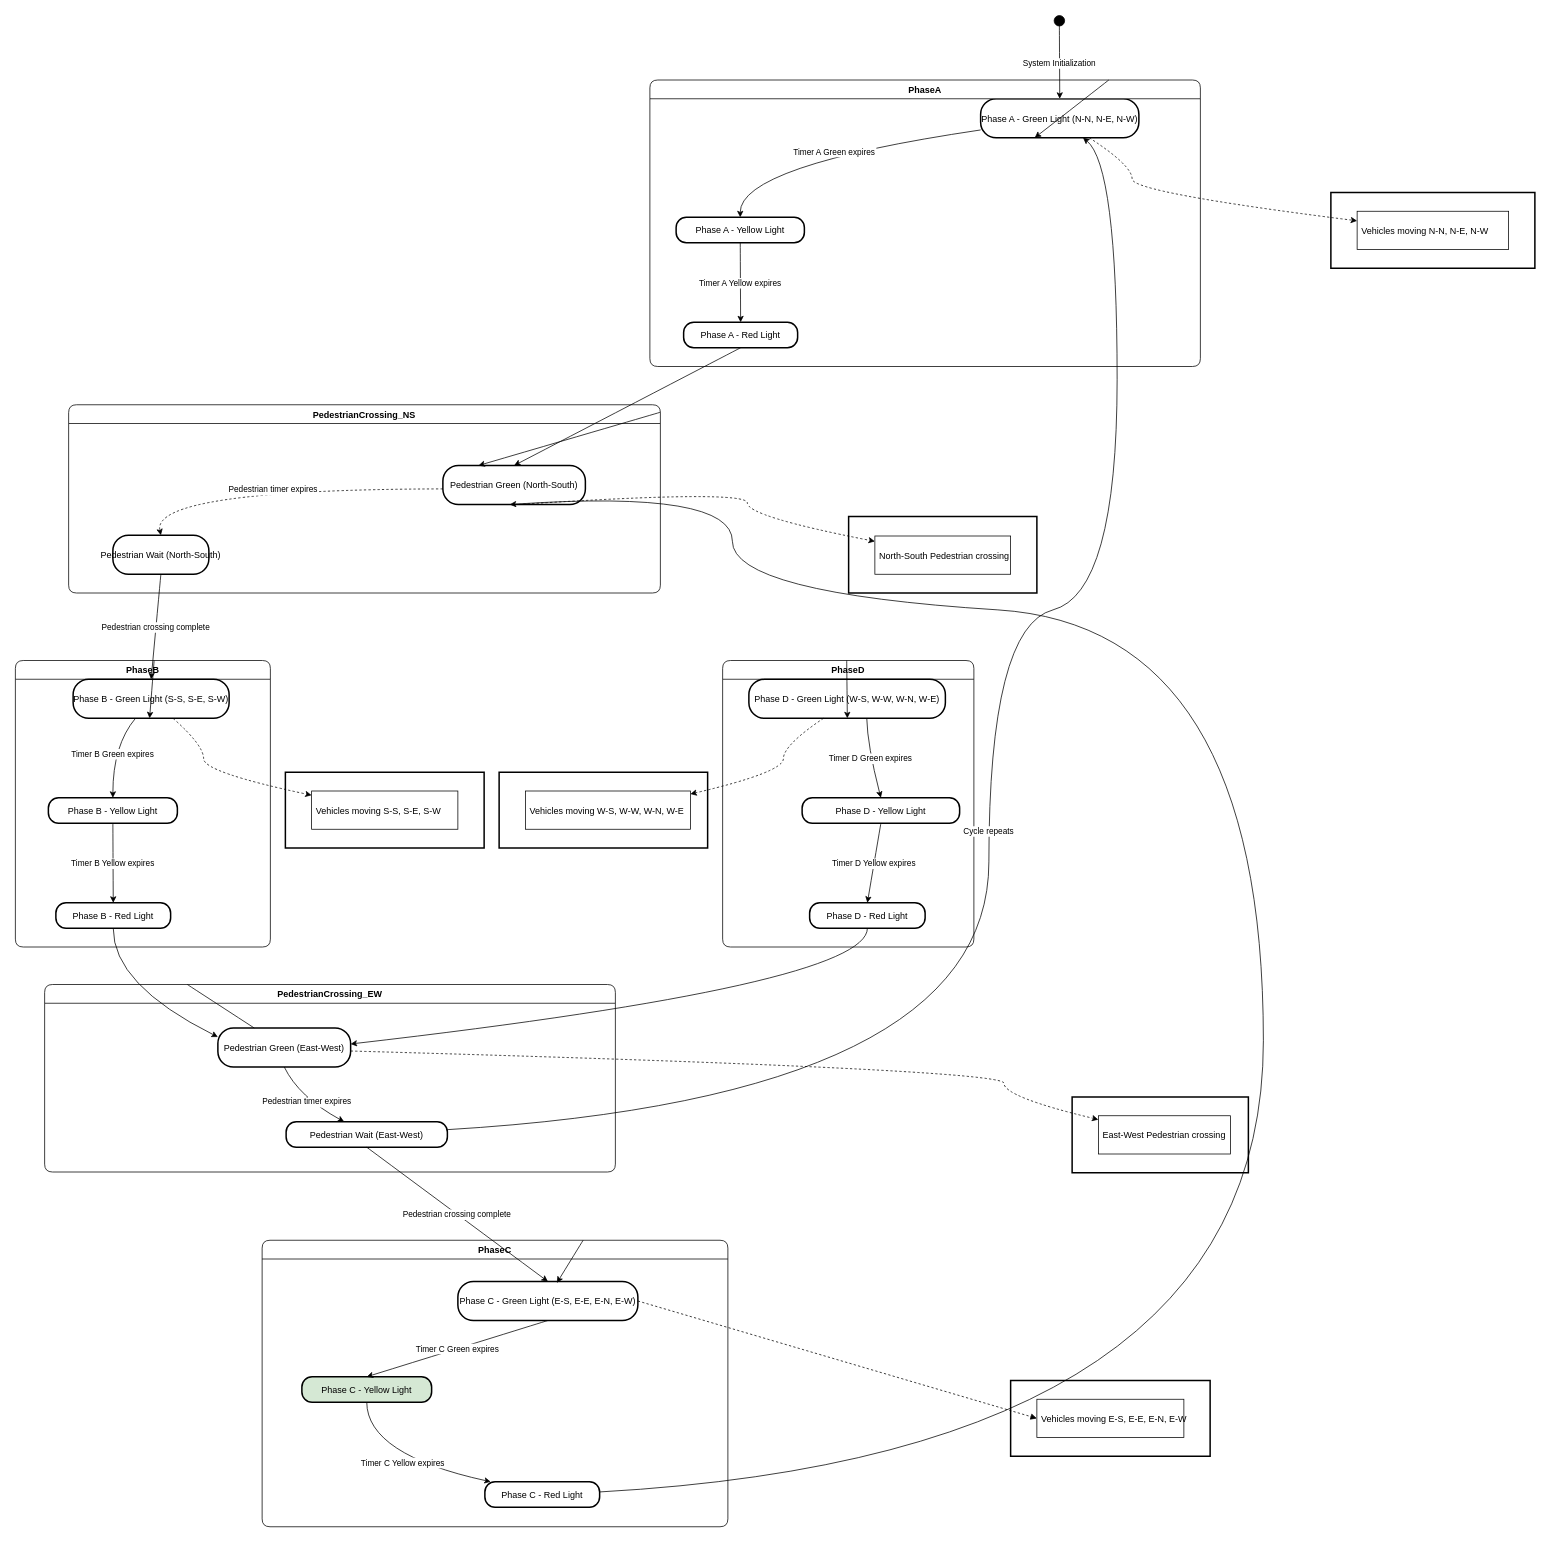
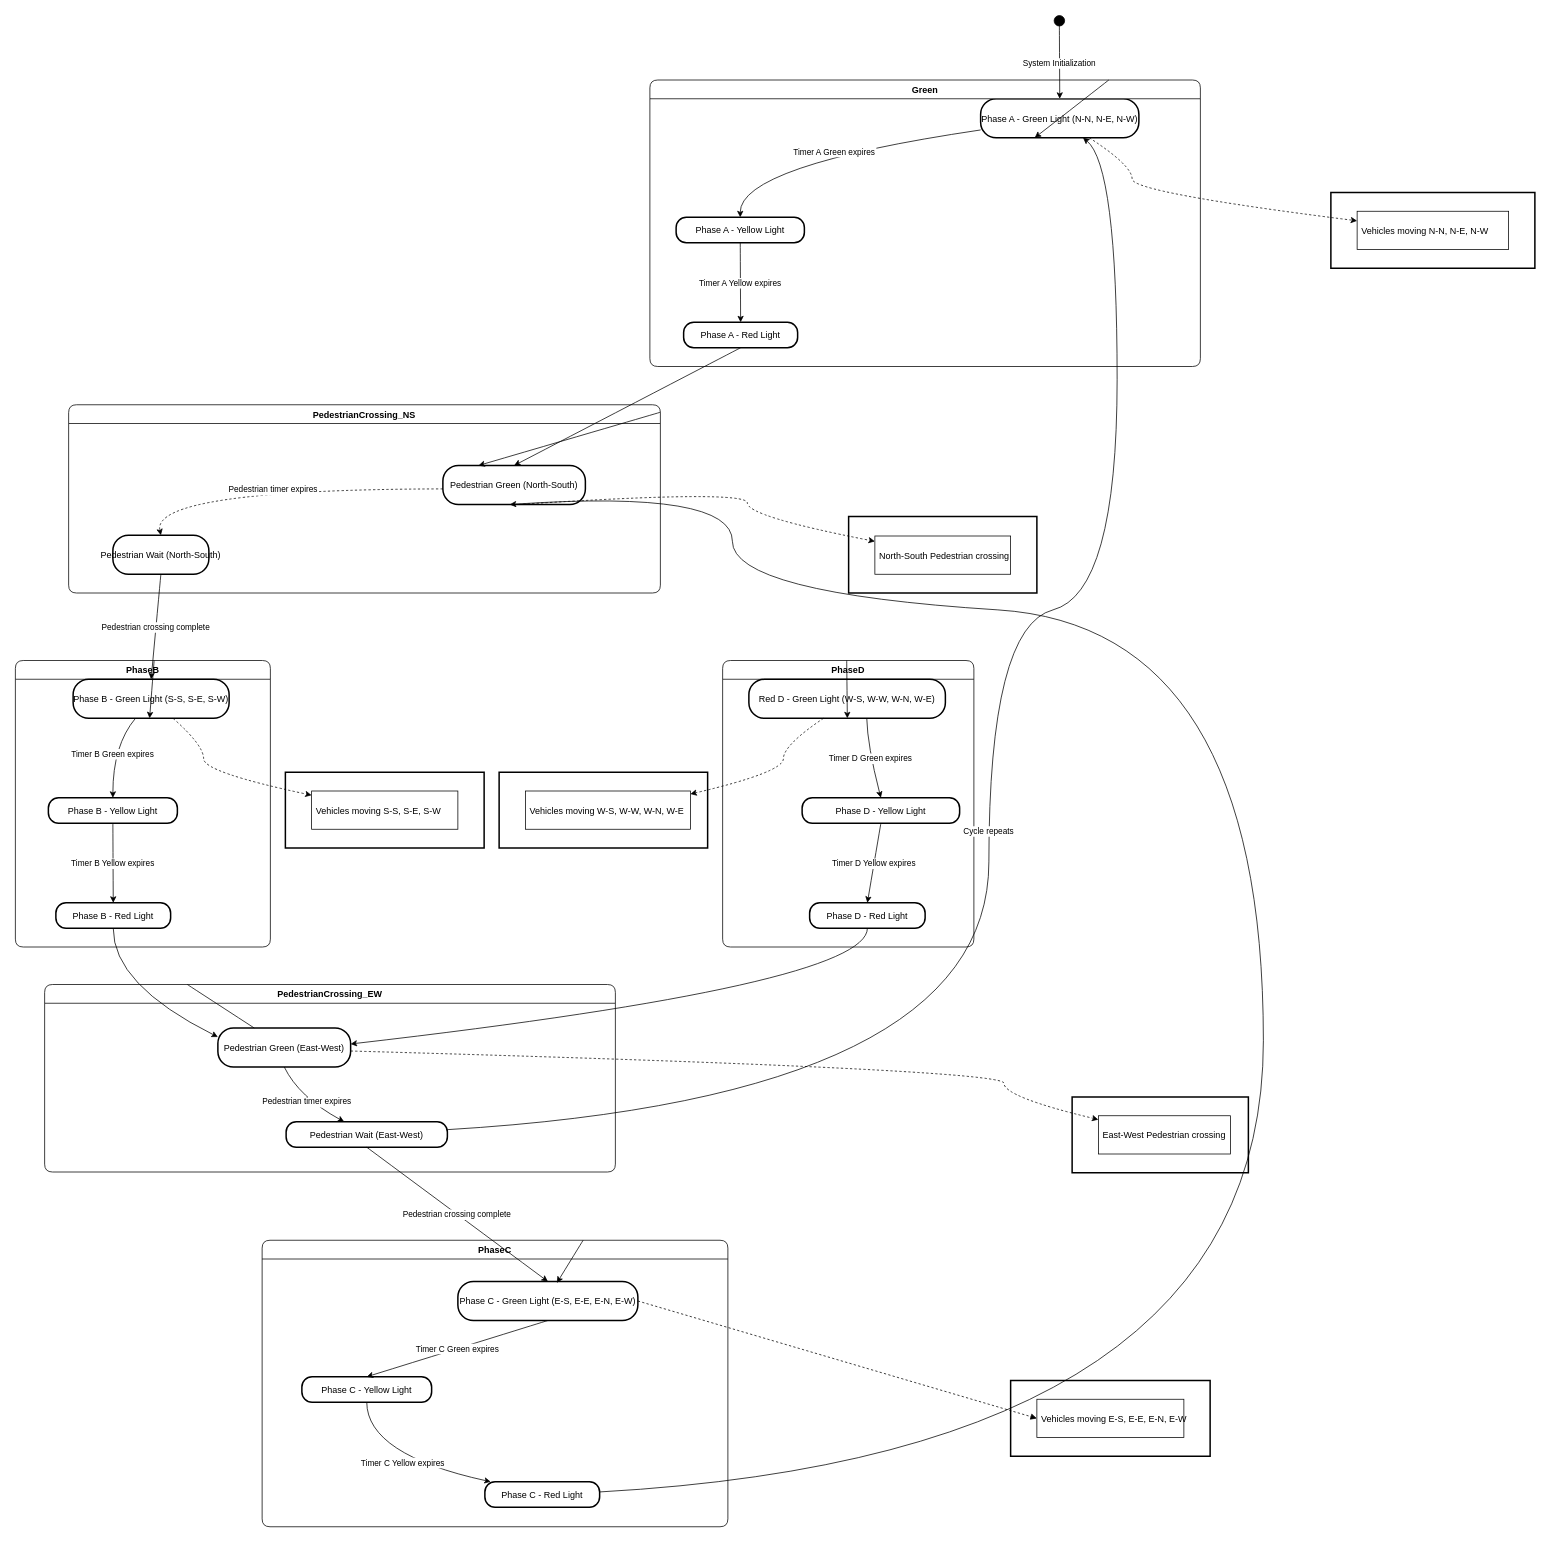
(925, 90) -> (925, 90)
(847, 699) -> (847, 699)
(367, 1389) -> (367, 1389)
